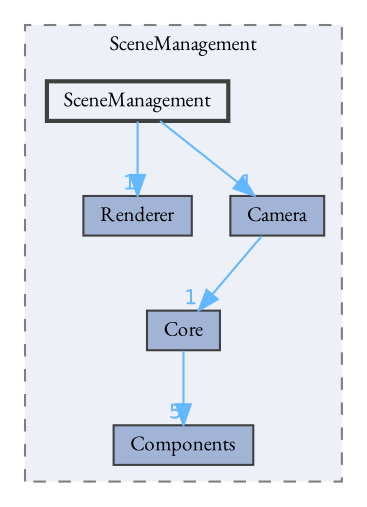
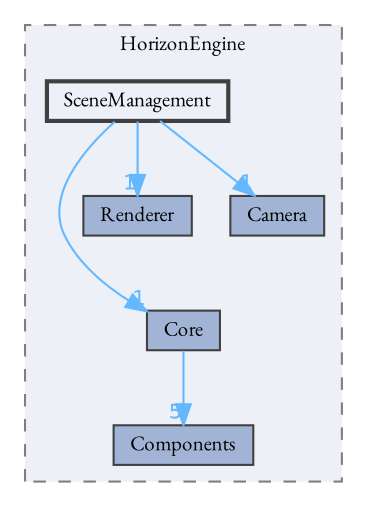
(183, 45) -> (183, 45)
(237, 265) -> (60, 216)
